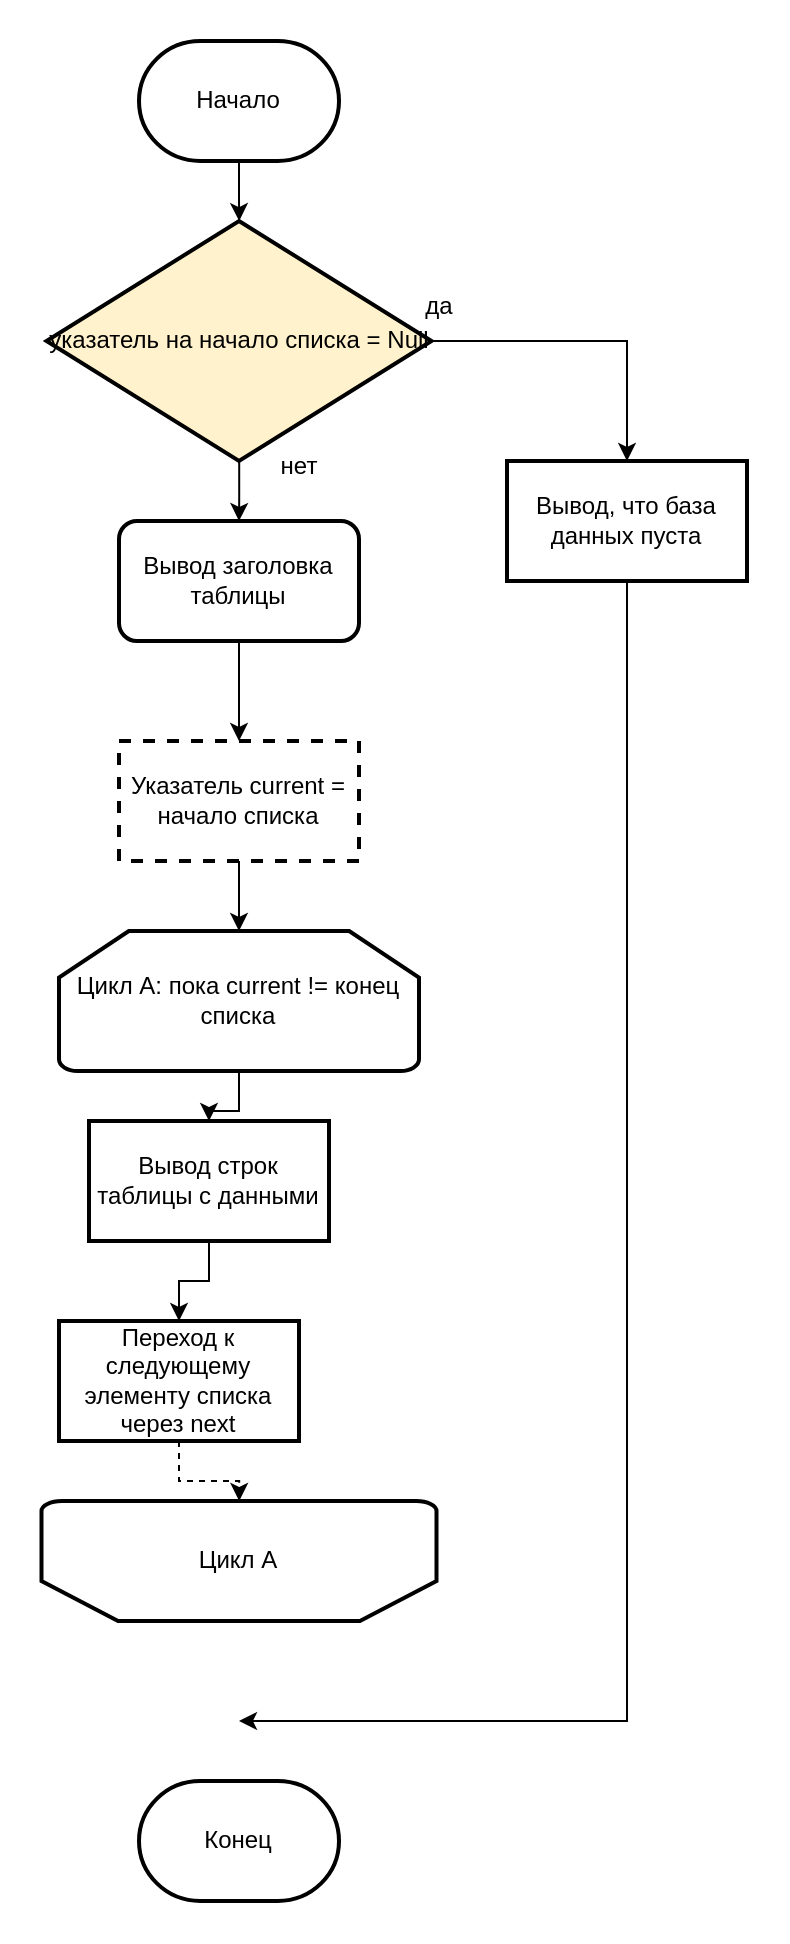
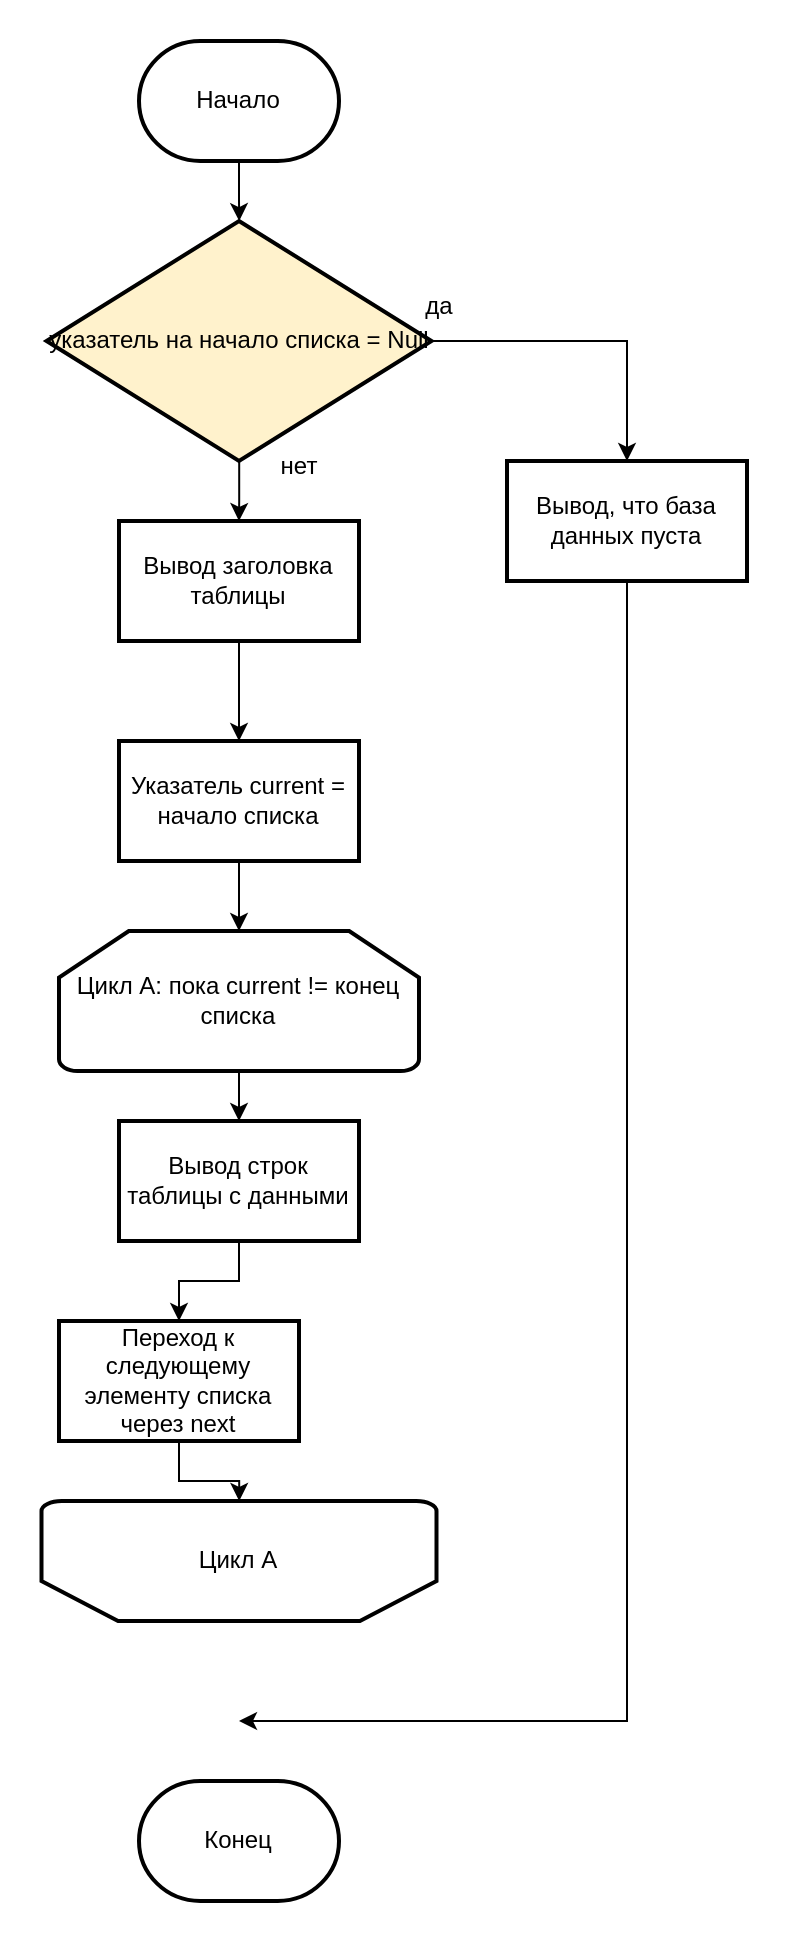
(239, 581) -> (239, 581)
(239, 801) -> (239, 801)
(209, 1181) -> (239, 1181)
(194, 1481) -> (194, 1481)
